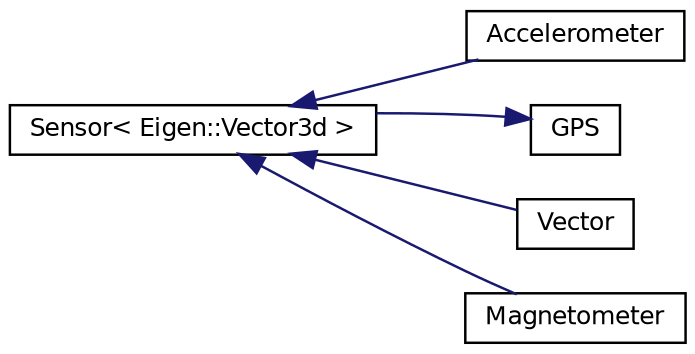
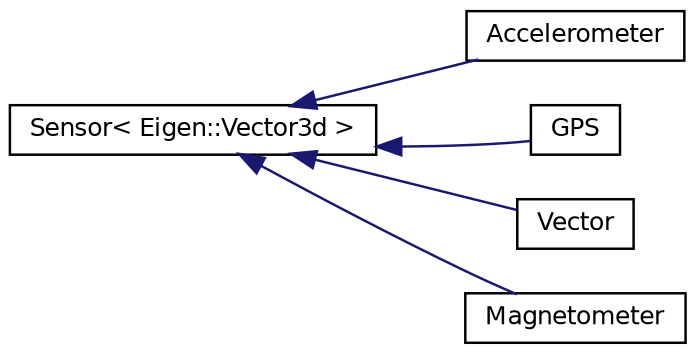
(441, 114) -> (466, 145)
